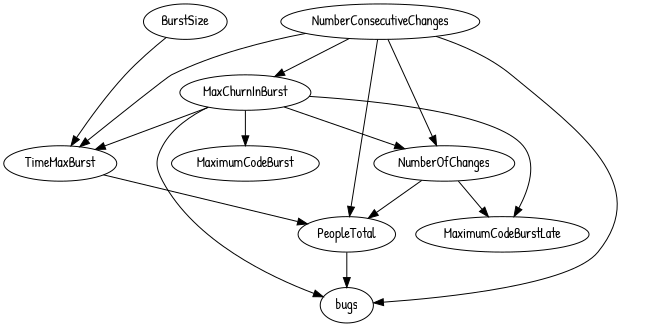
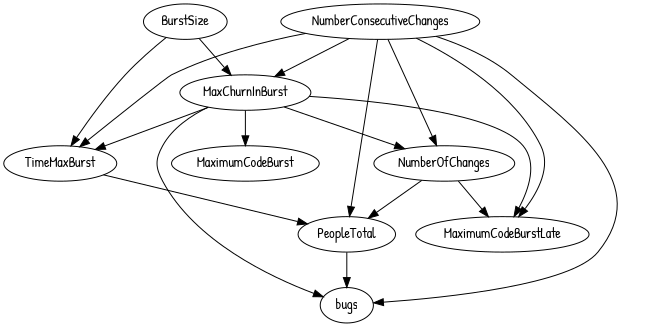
none -> (211, 52)
none -> (512, 106)
